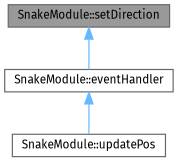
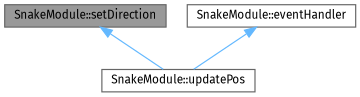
(89, 54) -> (137, 52)
